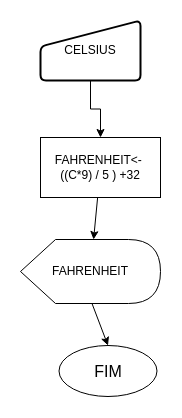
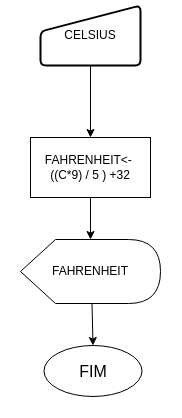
(91, 51) -> (91, 36)
(101, 168) -> (91, 168)
(108, 371) -> (93, 371)
